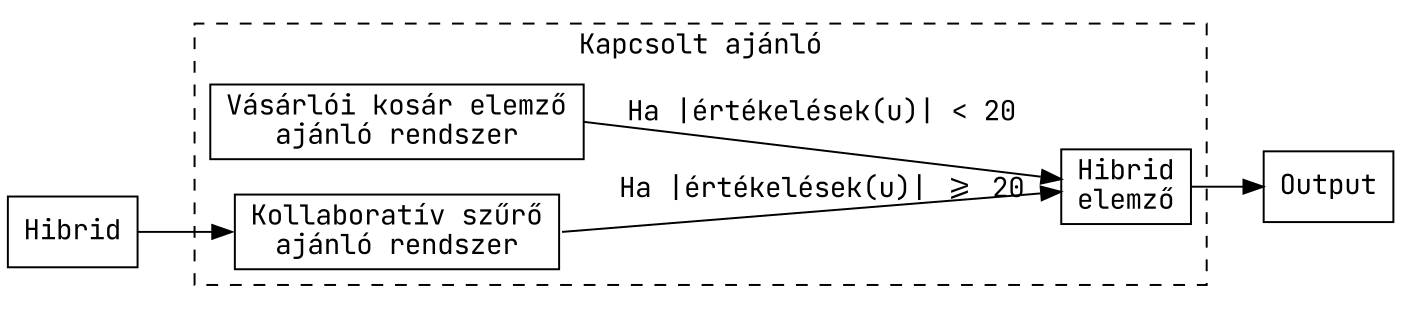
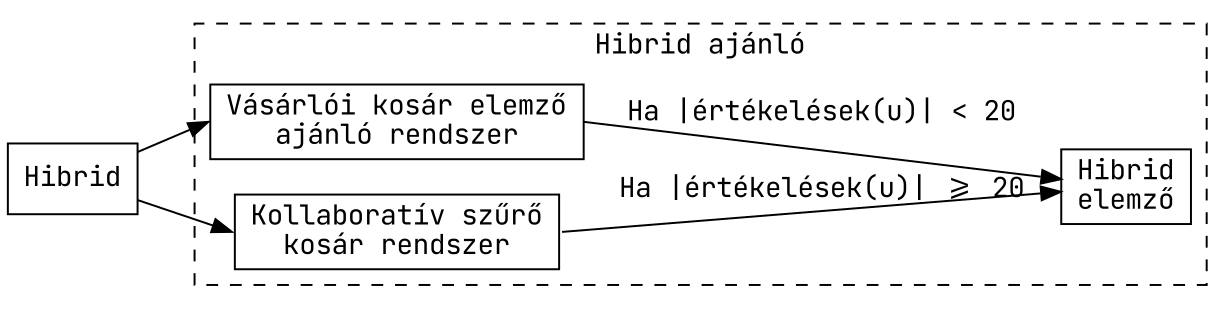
(701, 46) -> (701, 46)
none -> (164, 141)
(1329, 187) -> none
(397, 232) -> (397, 232)
